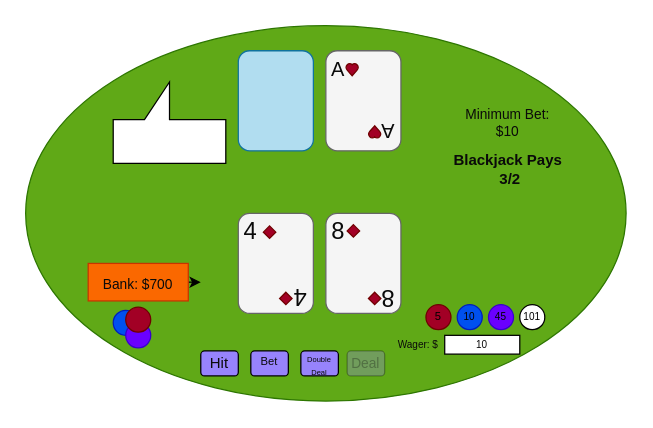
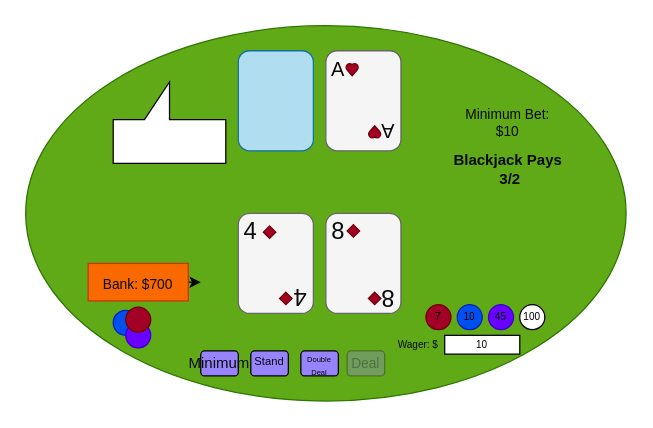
(438, 317) -> (438, 317)
(532, 317) -> (532, 317)
(269, 361) -> (269, 361)
(219, 363) -> (219, 363)
